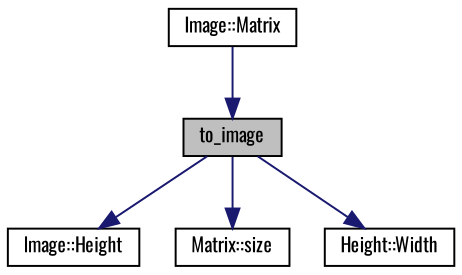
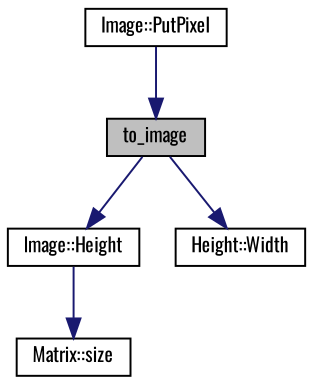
(233, 27) -> (156, 27)
(233, 182) -> (74, 292)
